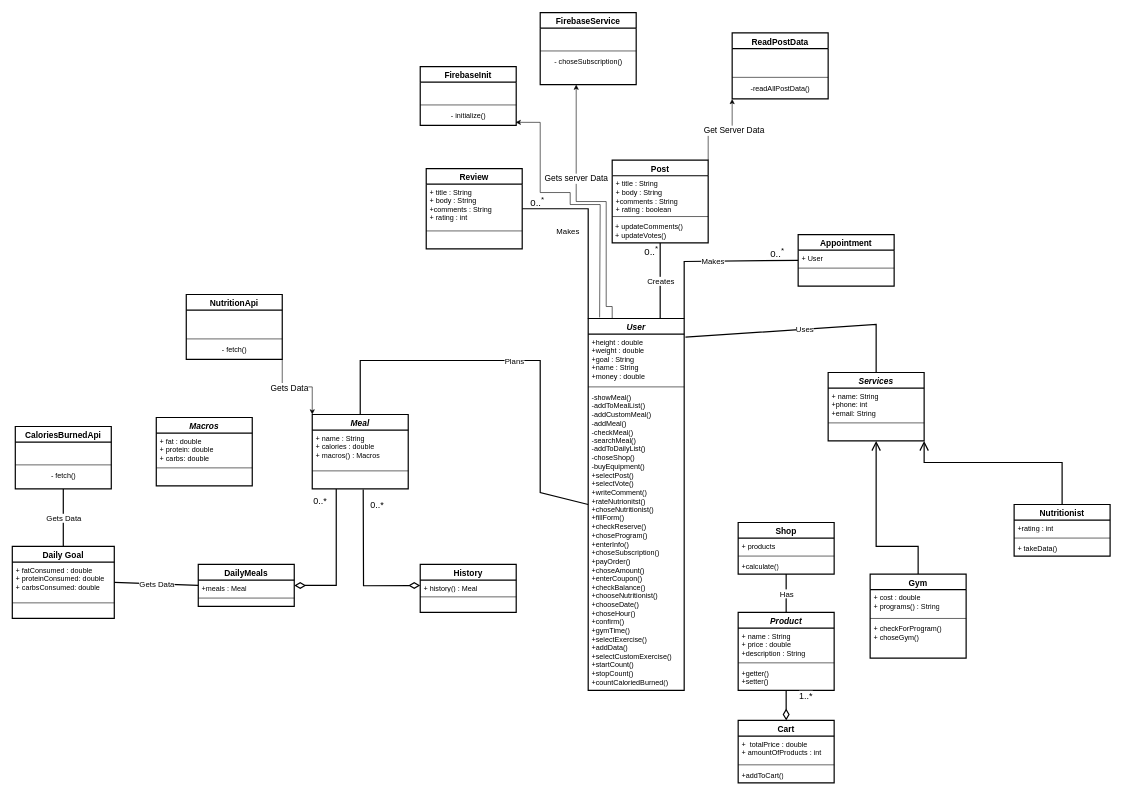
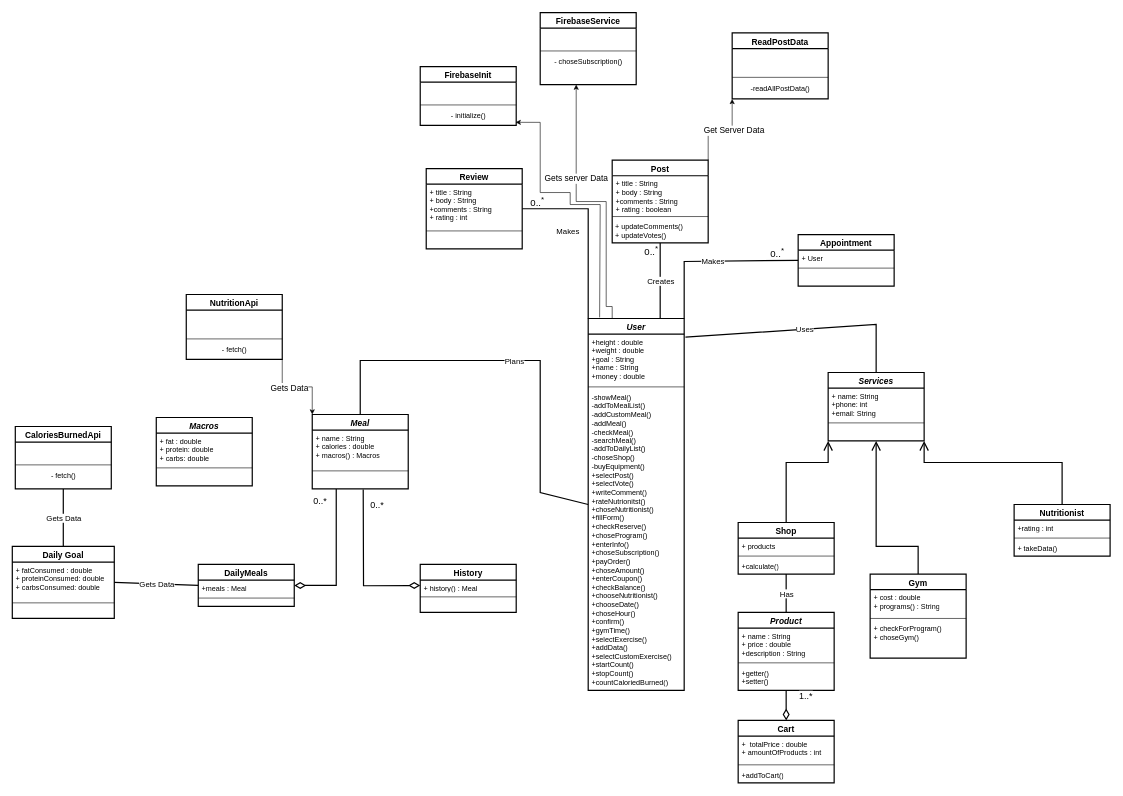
none -> (786, 462)
